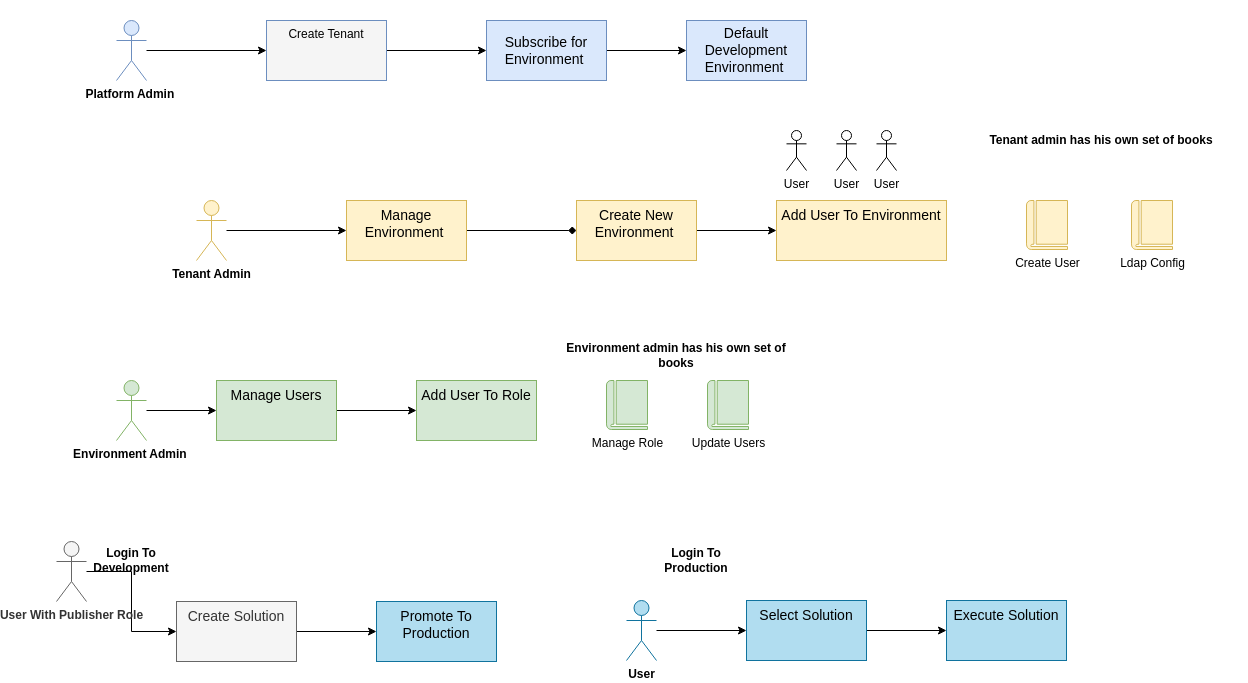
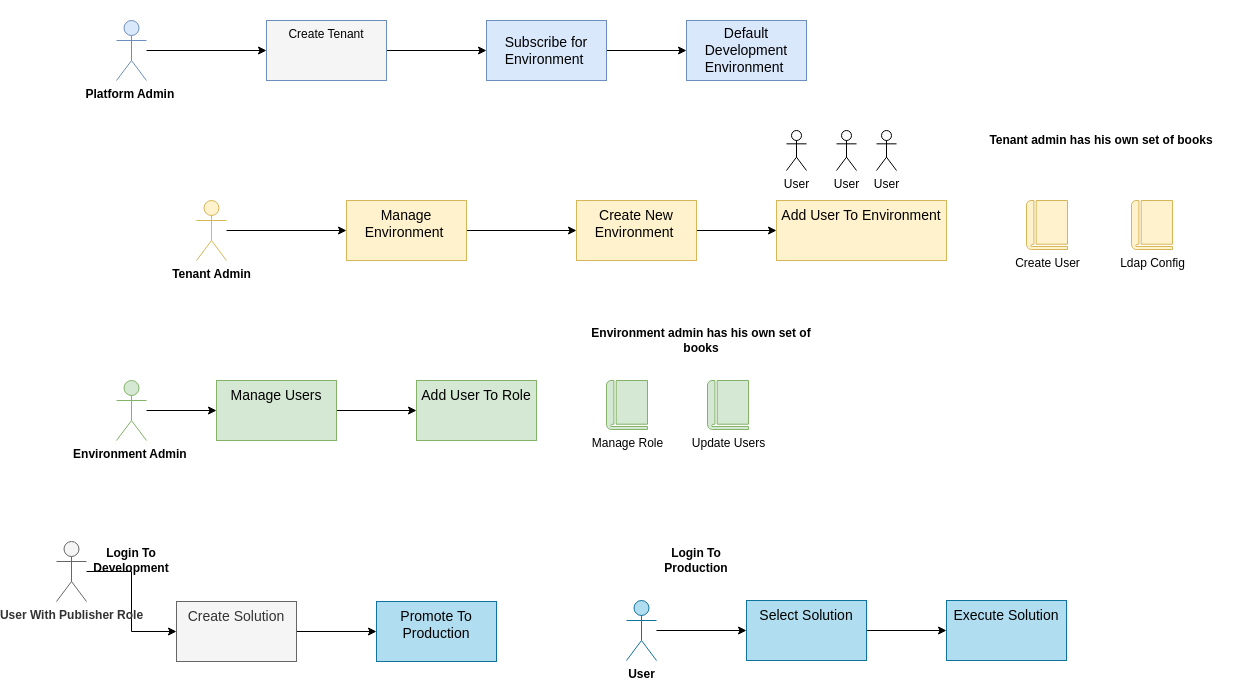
(568, 231) -> (568, 231)
(677, 356) -> (702, 341)
